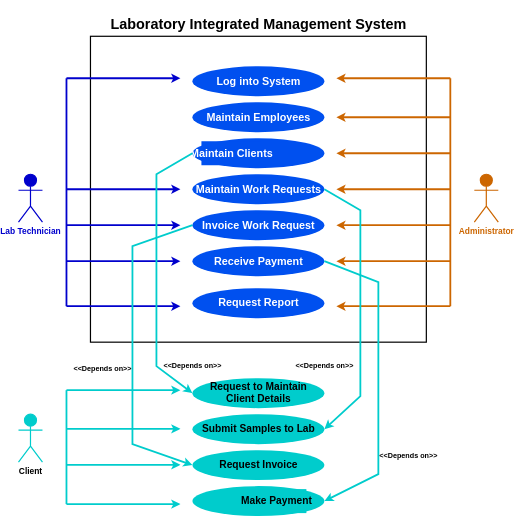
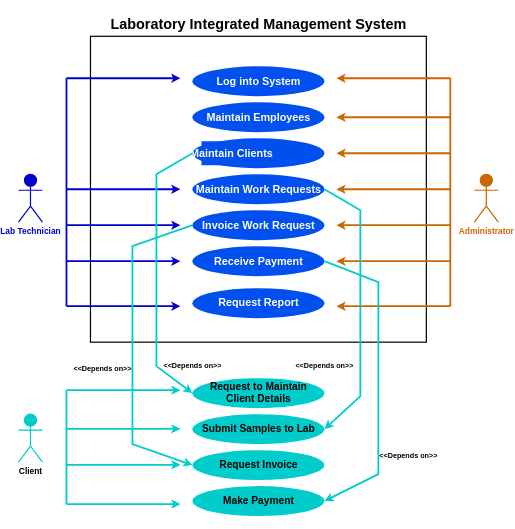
(276, 501) -> (258, 501)
